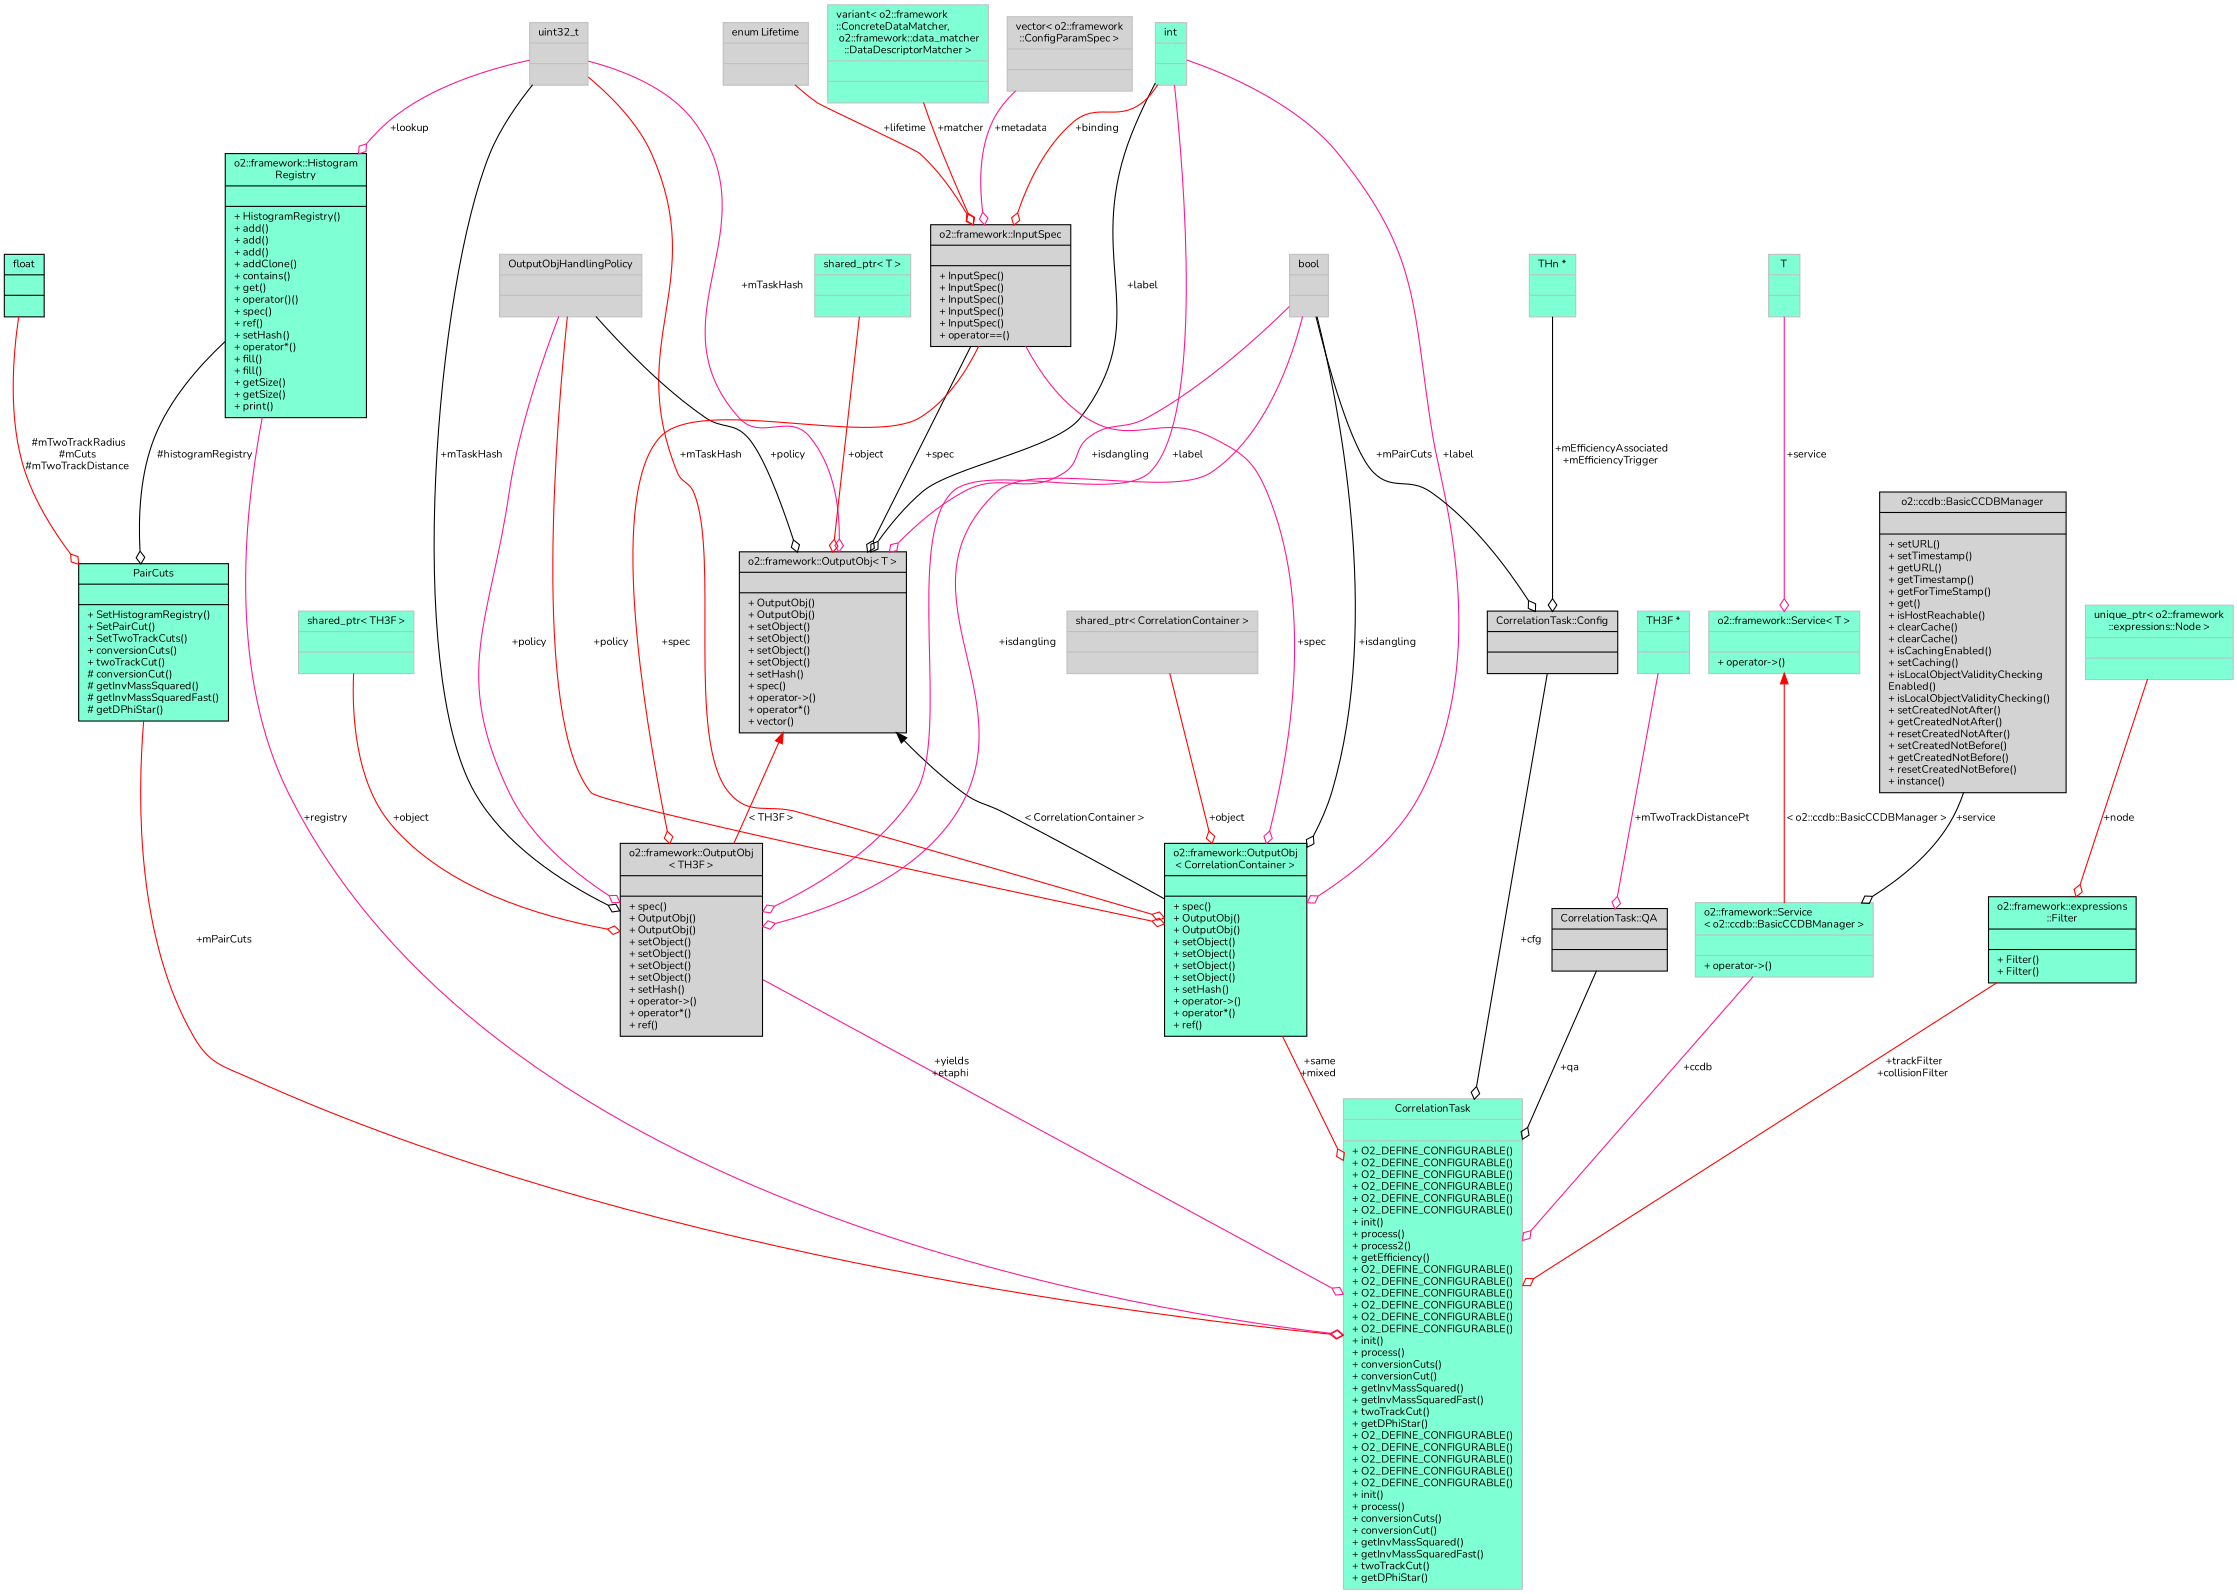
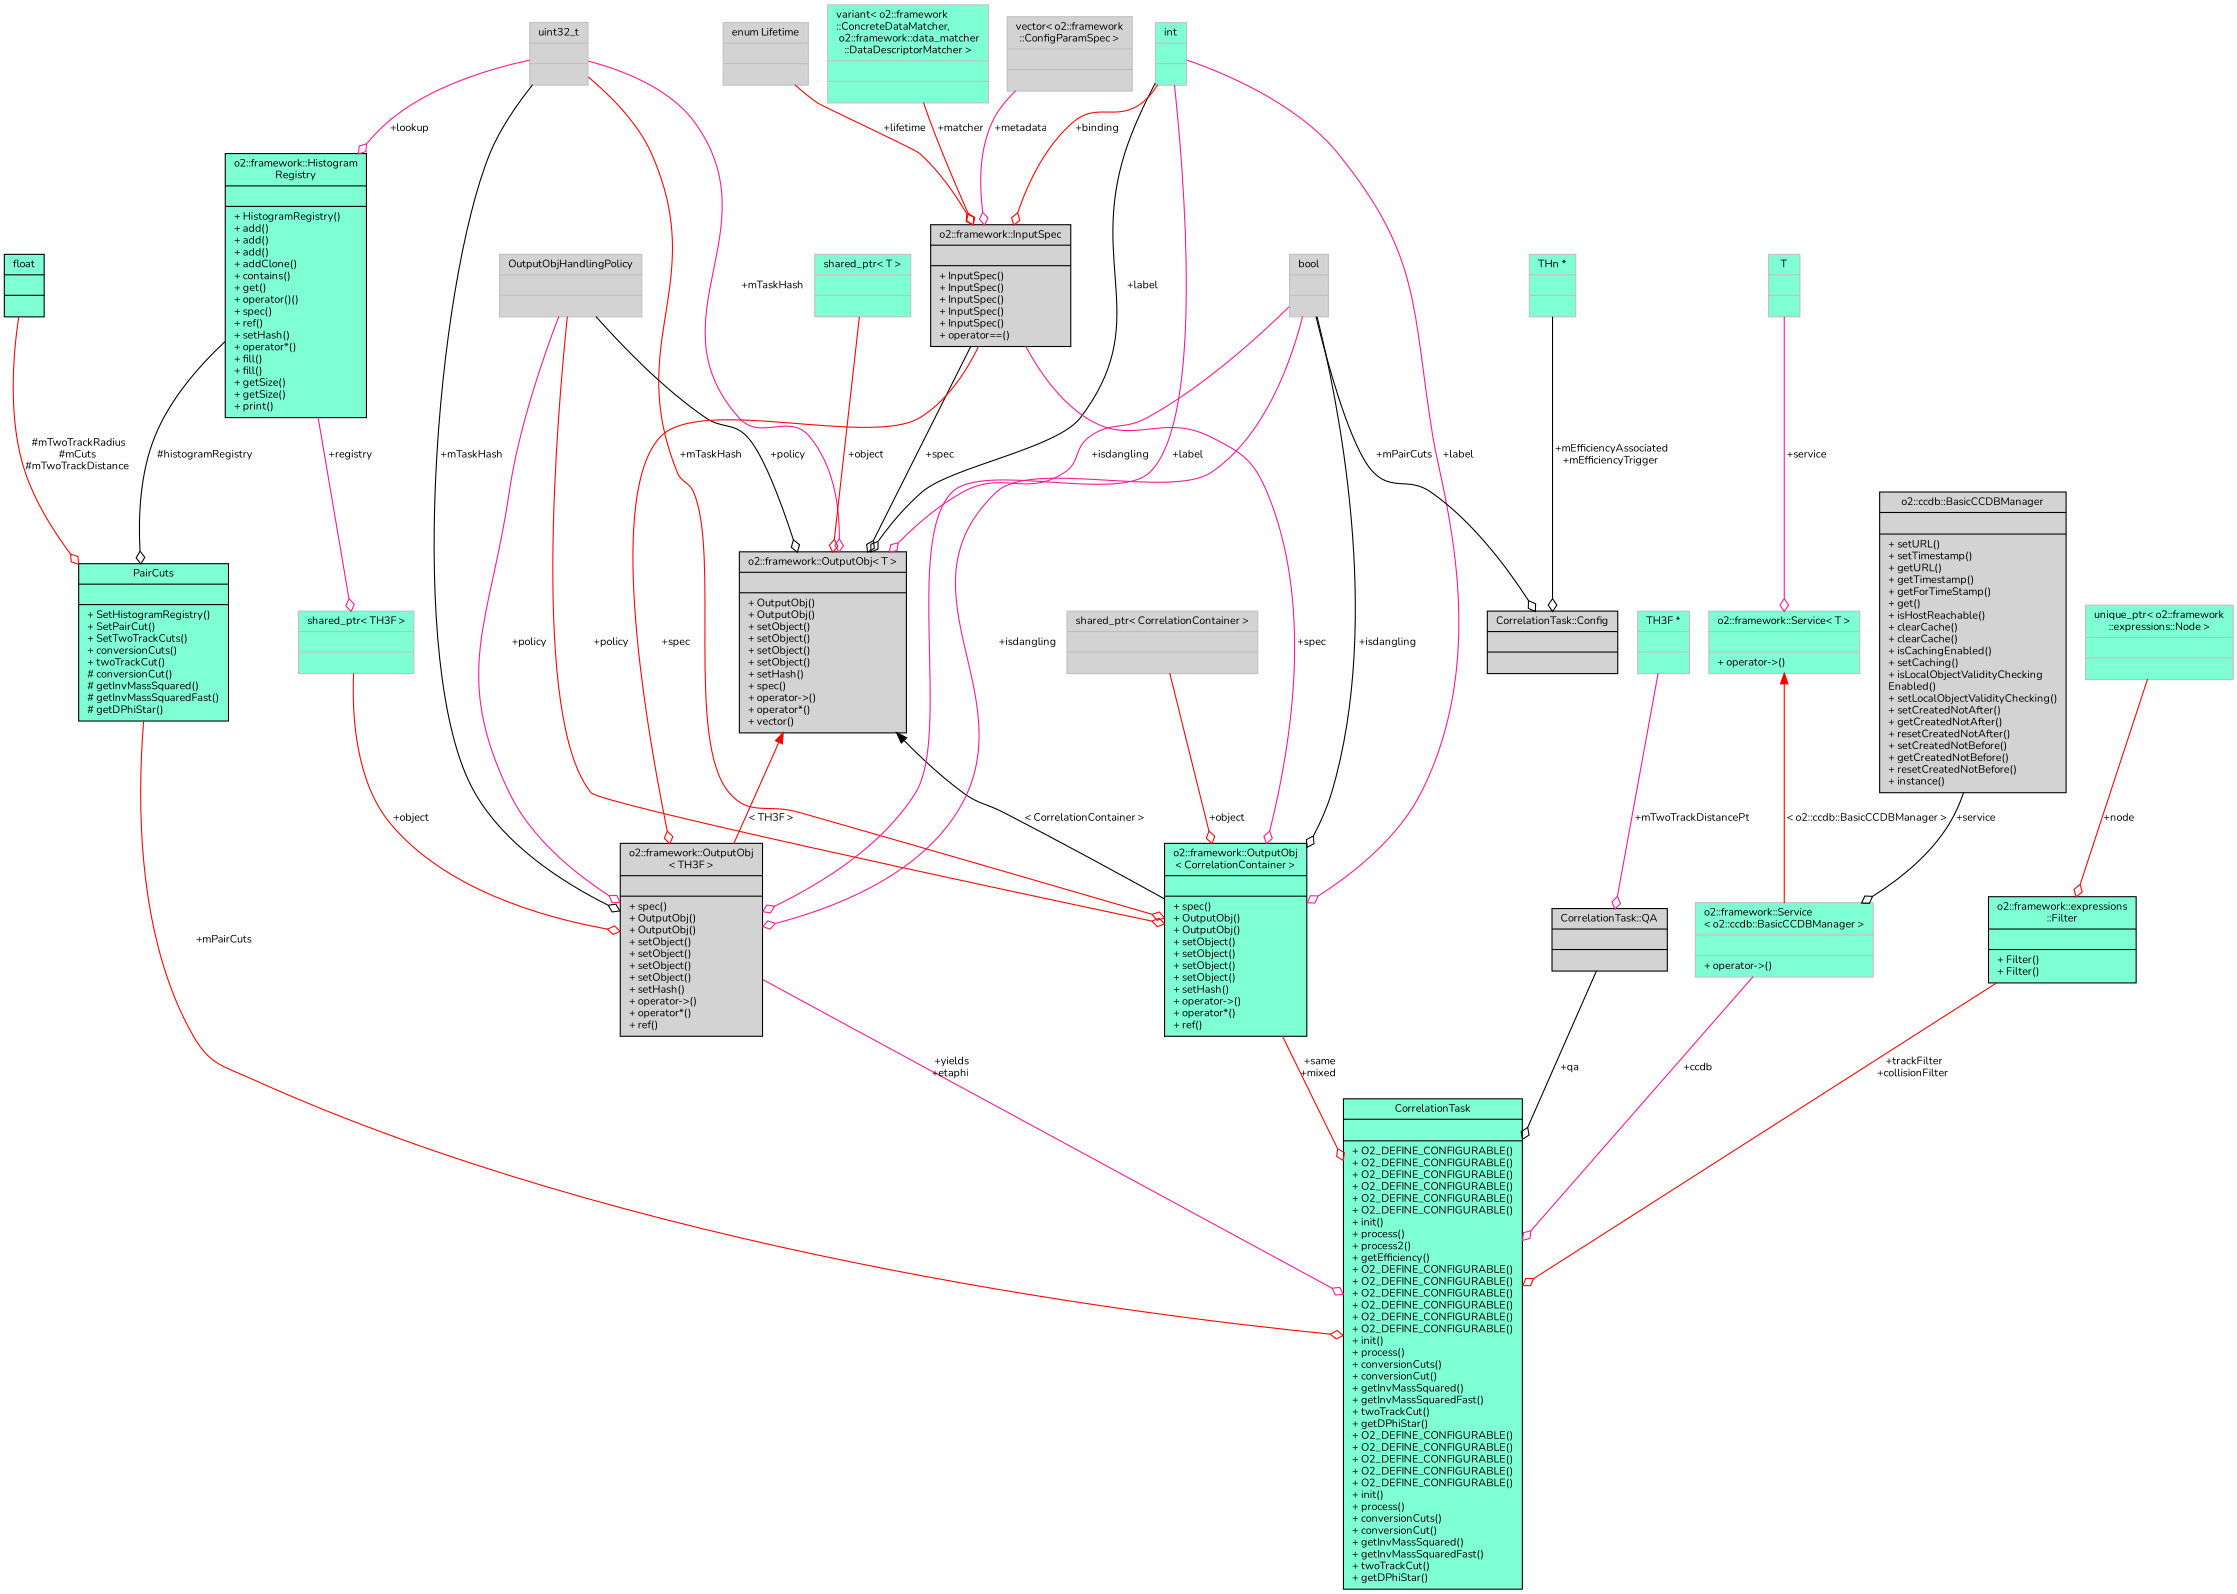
(1970, 698) -> (1973, 698)
(1512, 880) -> none
(575, 1089) -> (333, 508)
(1433, 1344) -> (1433, 1344)
